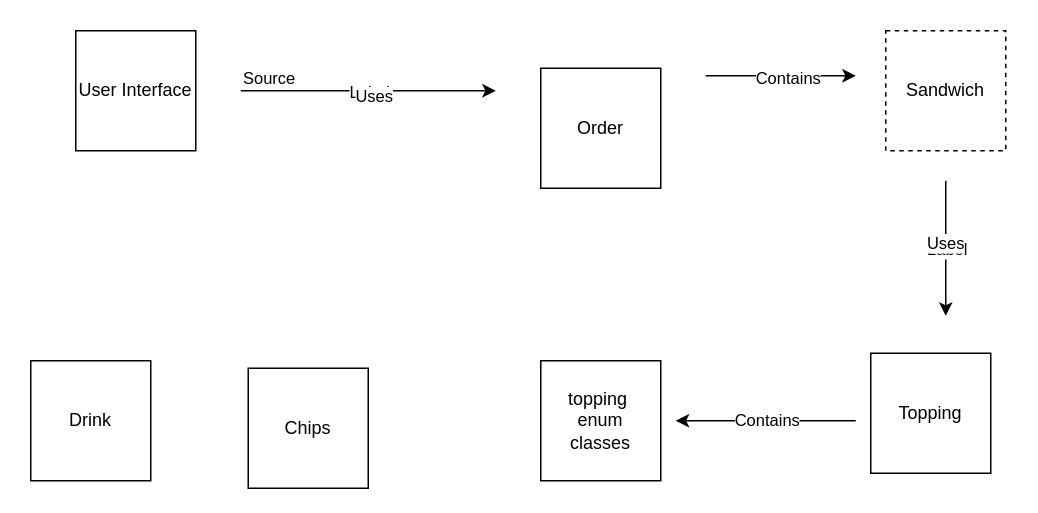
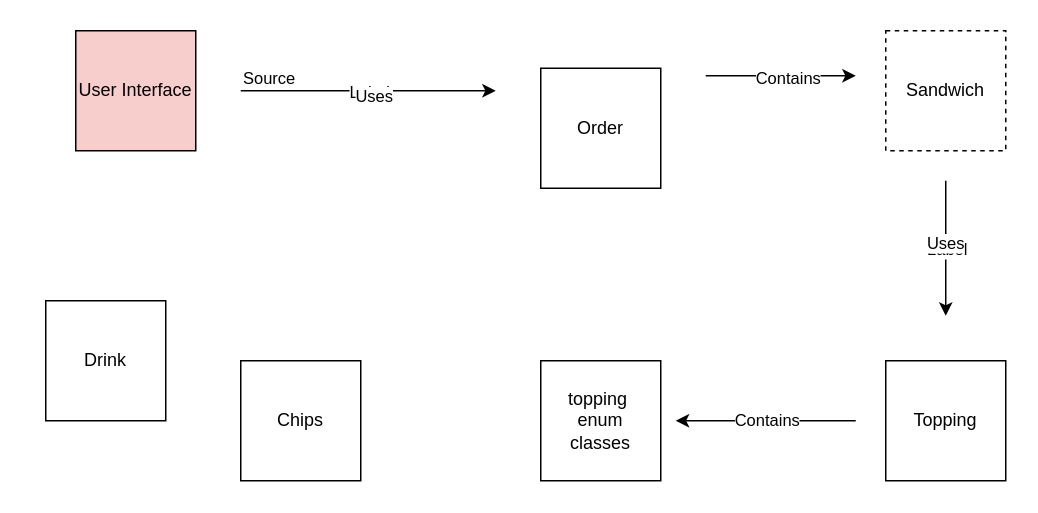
(136, 91) -> (136, 91)
(931, 413) -> (946, 421)
(91, 421) -> (106, 361)
(308, 428) -> (301, 421)
